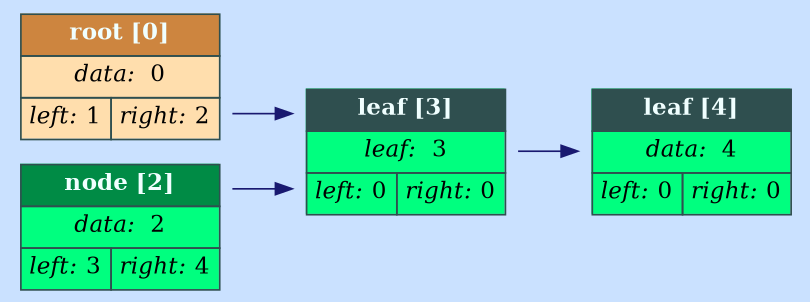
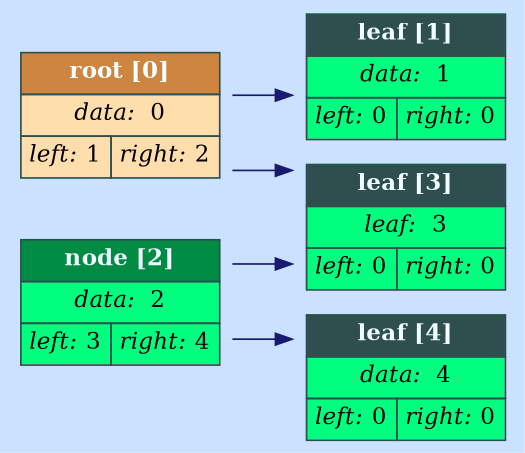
none -> (405, 76)
(540, 151) -> (254, 339)
